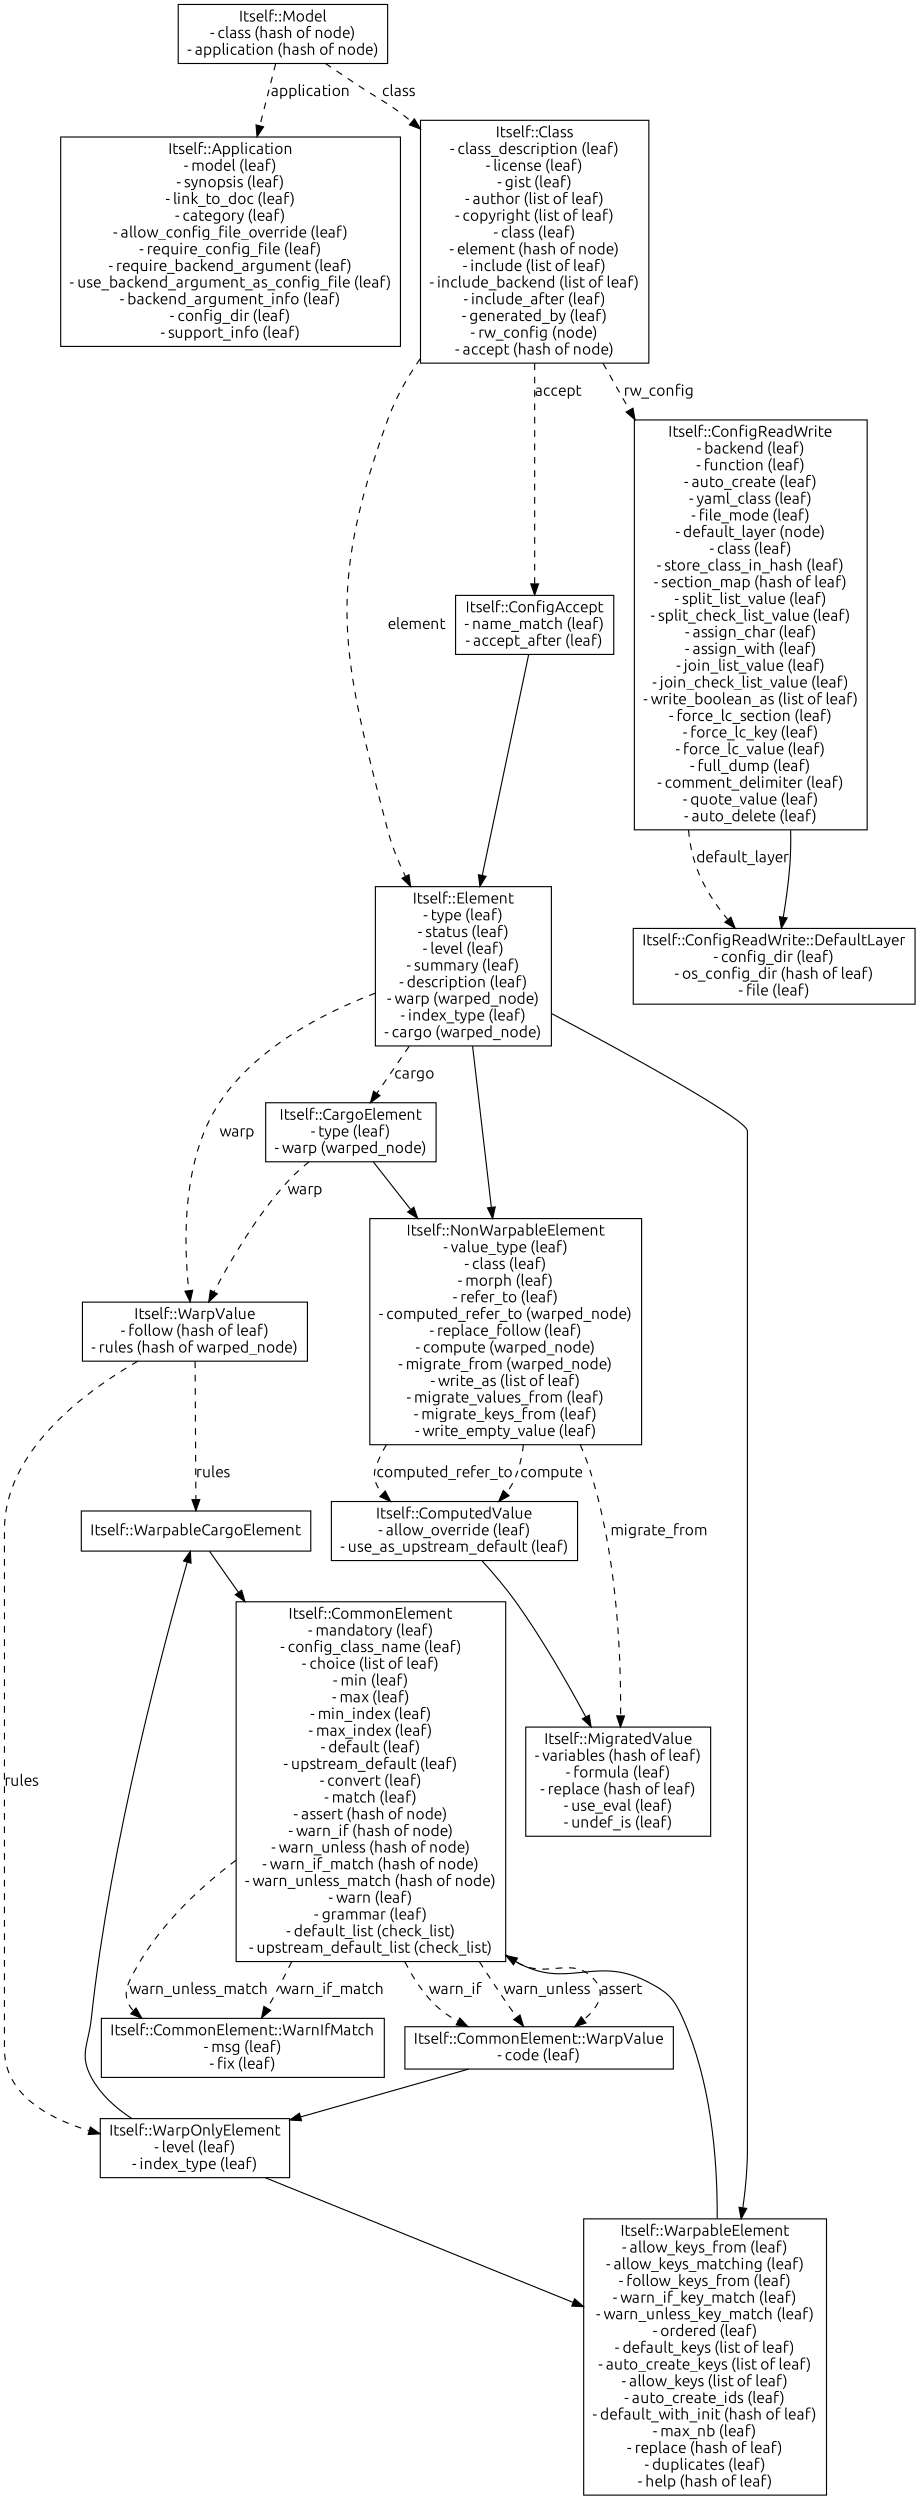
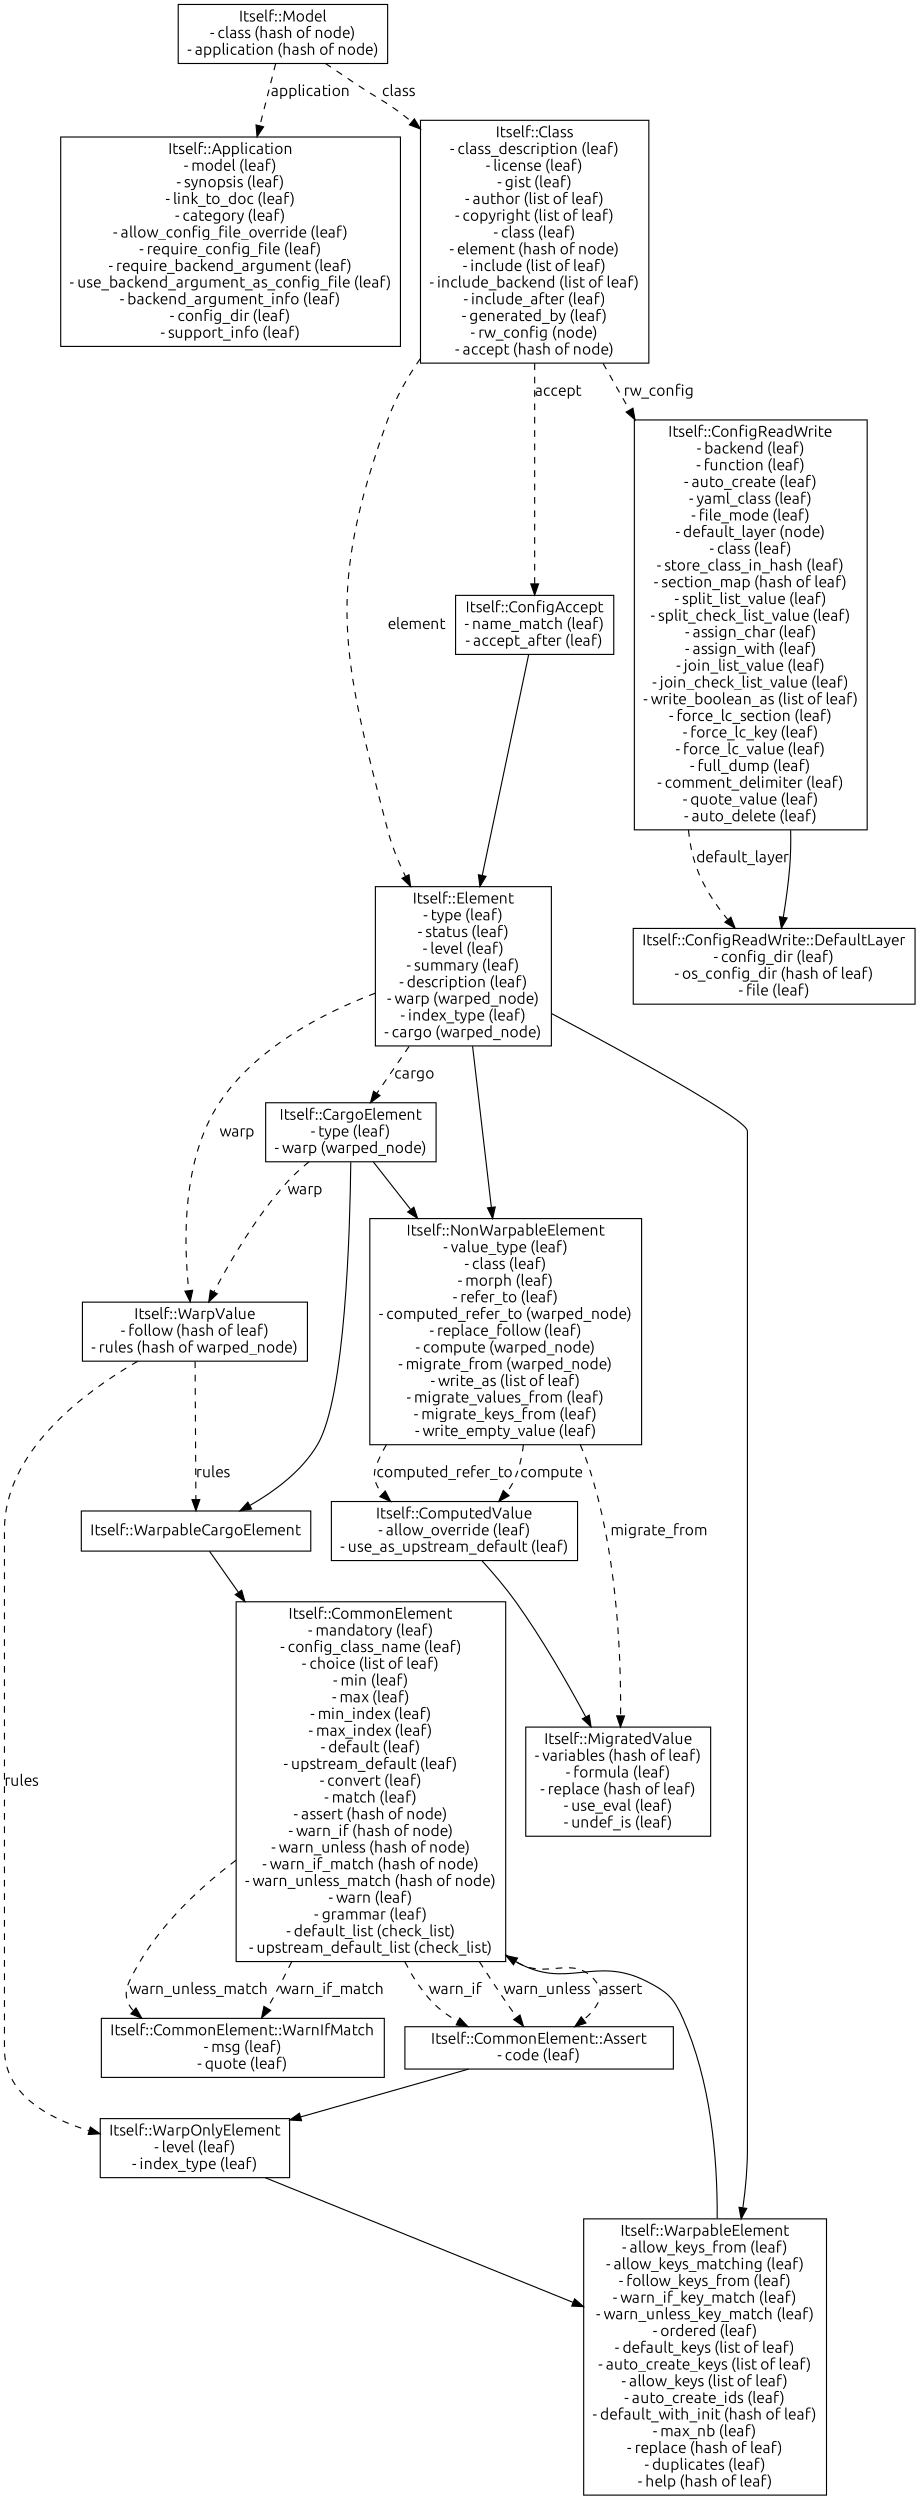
(118, 1847) -> (340, 1351)
(243, 2048) -> (243, 2048)
(539, 2048) -> (539, 2048)
